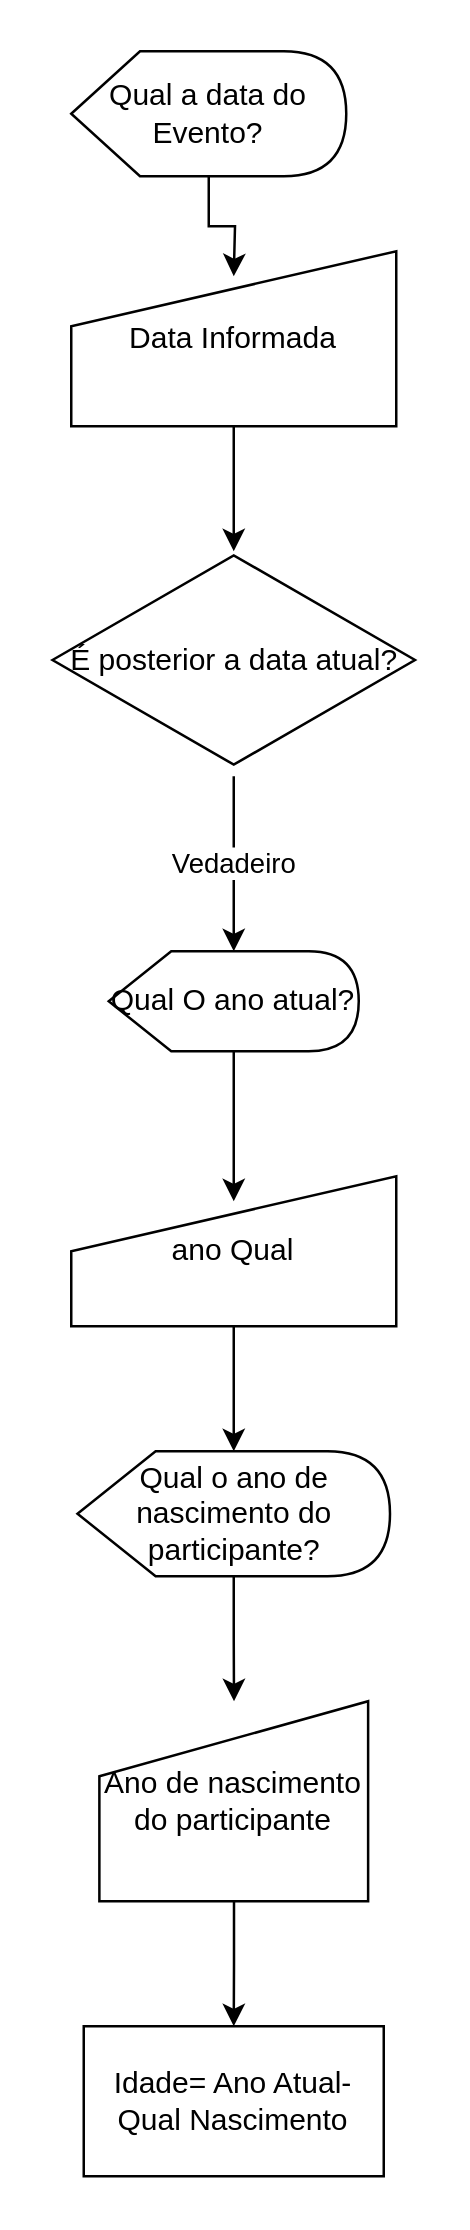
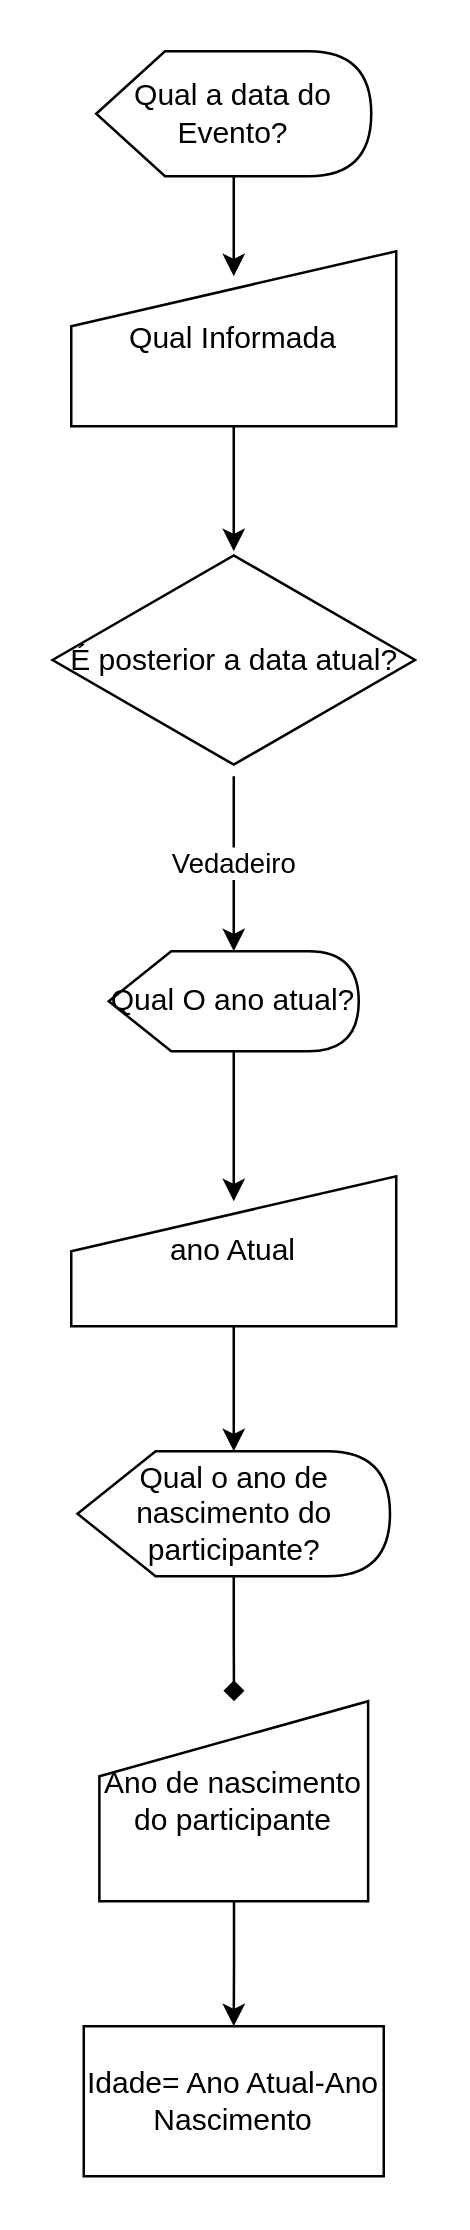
(209, 114) -> (234, 114)
(234, 339) -> (234, 339)
(234, 1251) -> (234, 1251)
(234, 1682) -> (234, 1681)
(234, 2101) -> (234, 2101)
